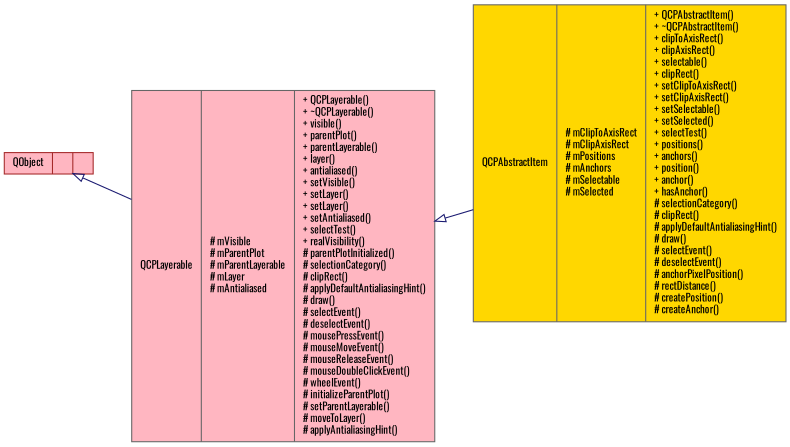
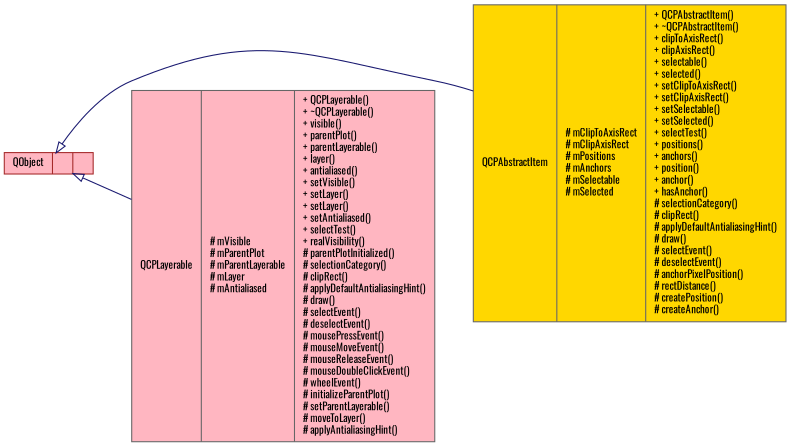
(677, 74) -> (677, 74)
(459, 214) -> (255, 51)
